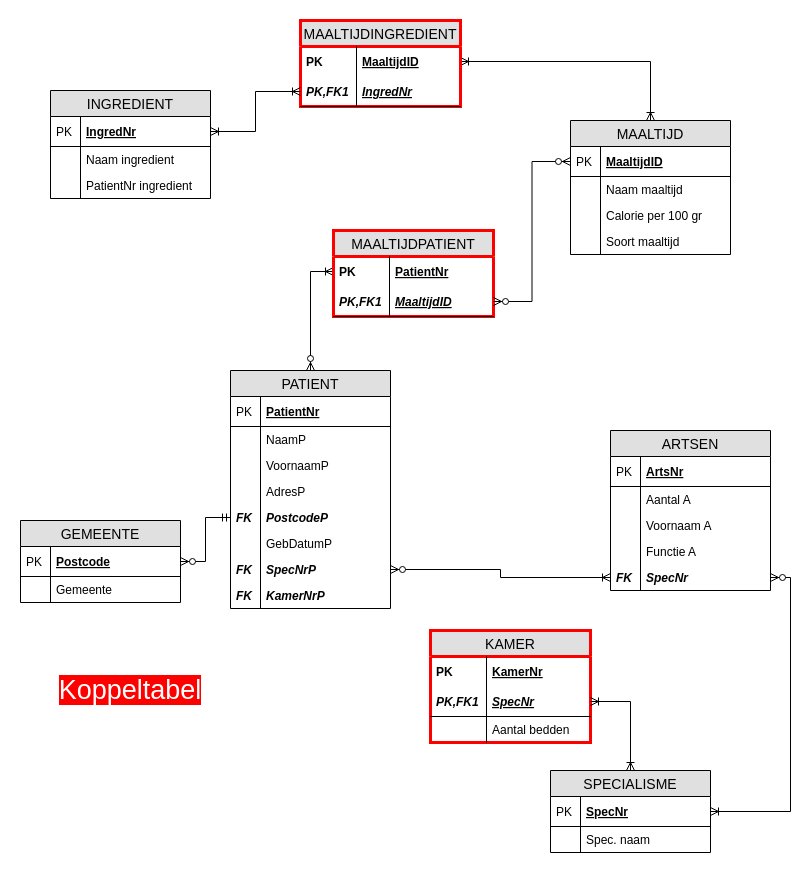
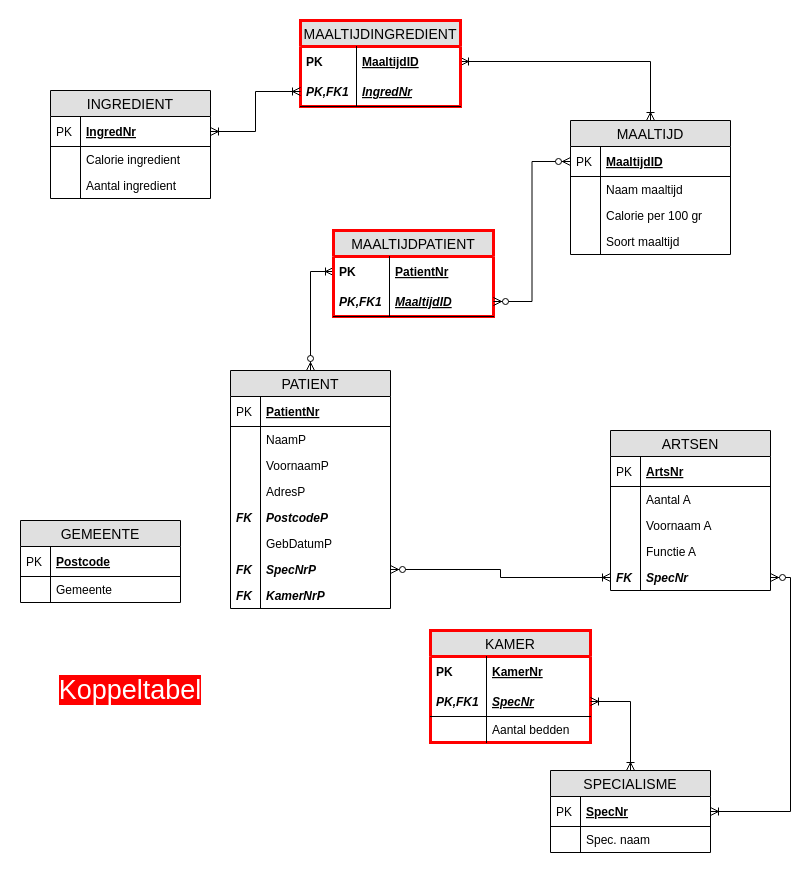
(132, 160) -> (139, 160)
(147, 186) -> (137, 186)
(206, 539) -> none
